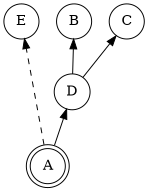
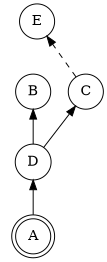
(35, 97) -> (64, 61)
